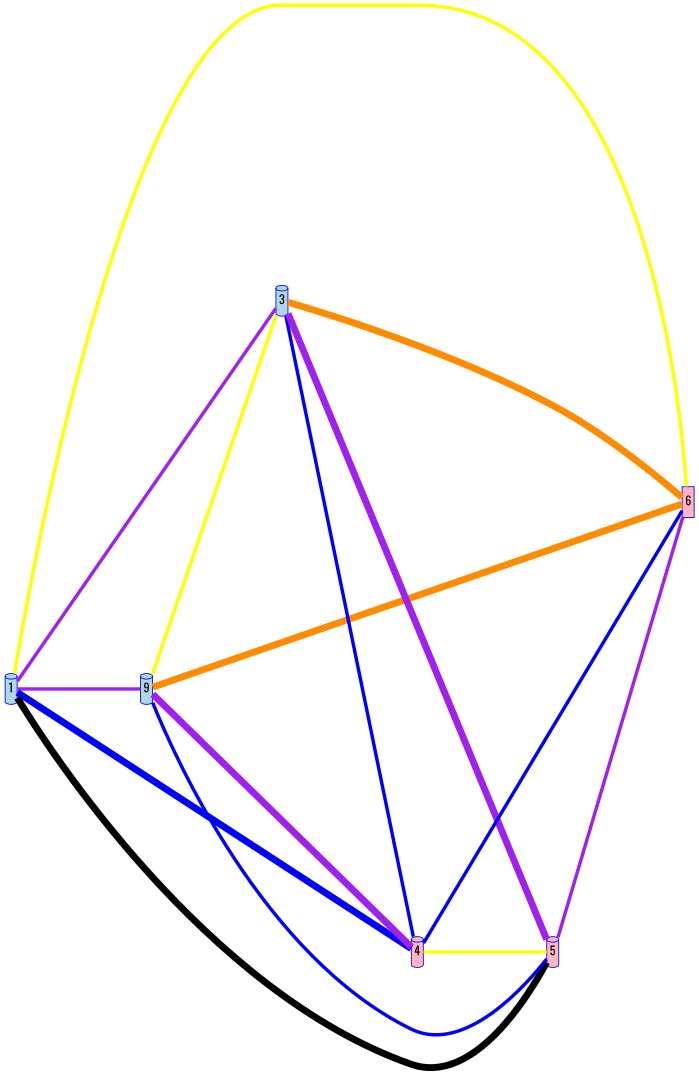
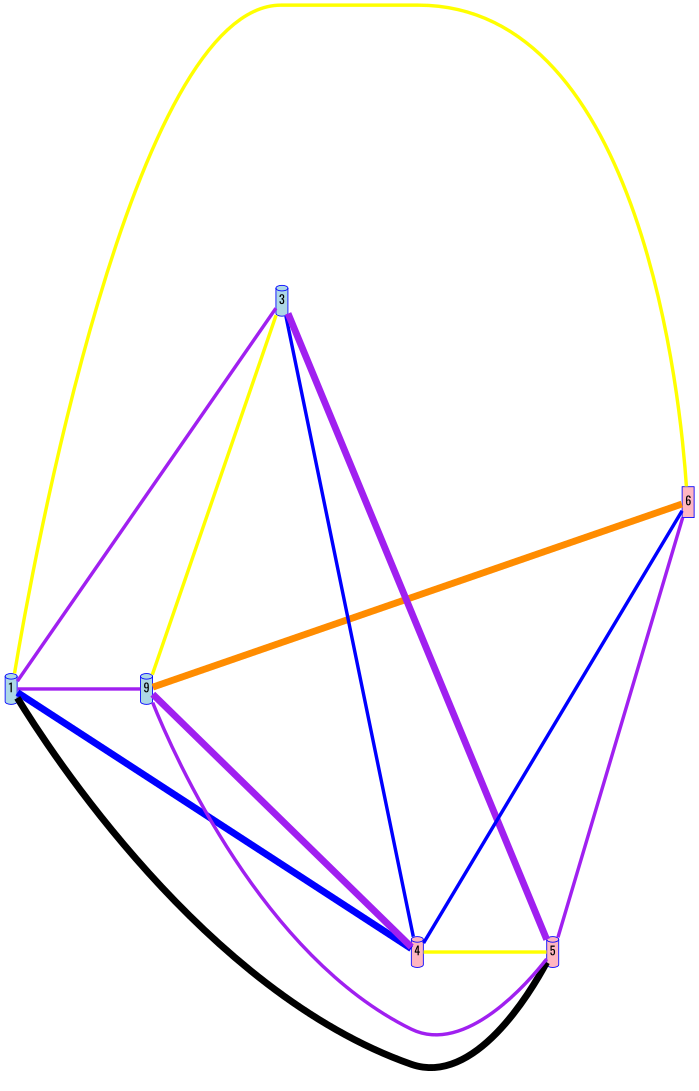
(496, 378) -> none
(308, 951) -> (308, 951)
